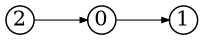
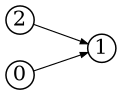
(57, 20) -> (57, 33)
